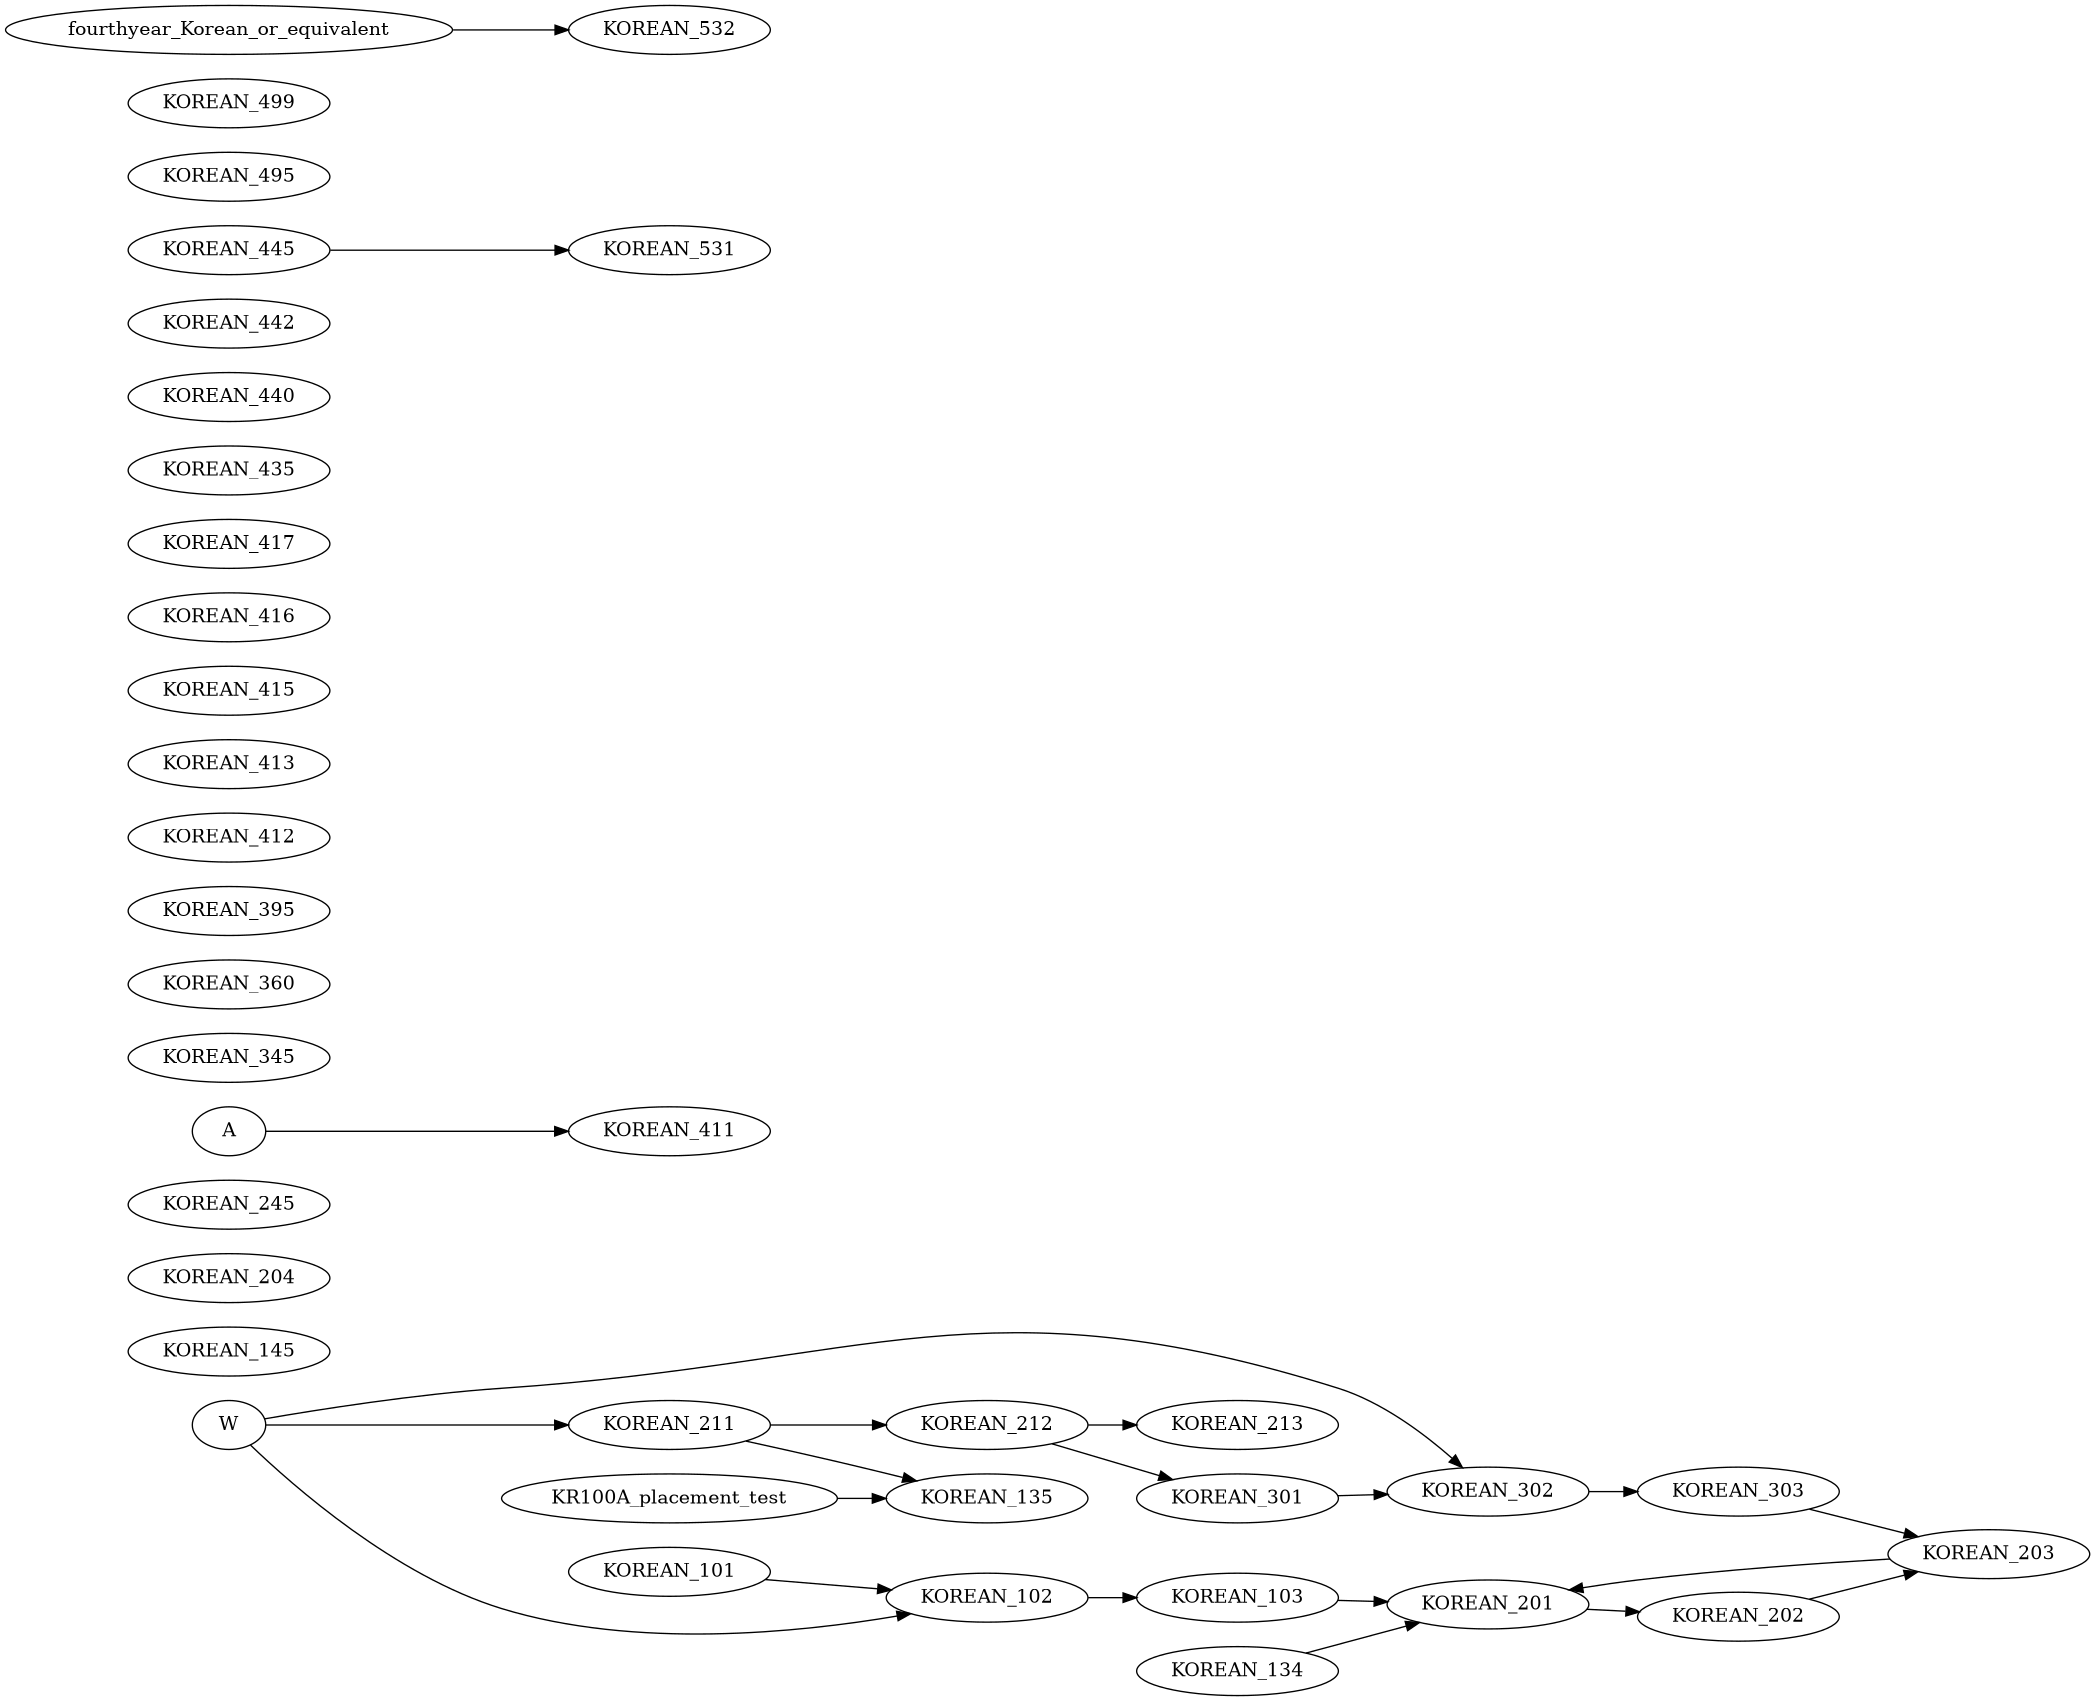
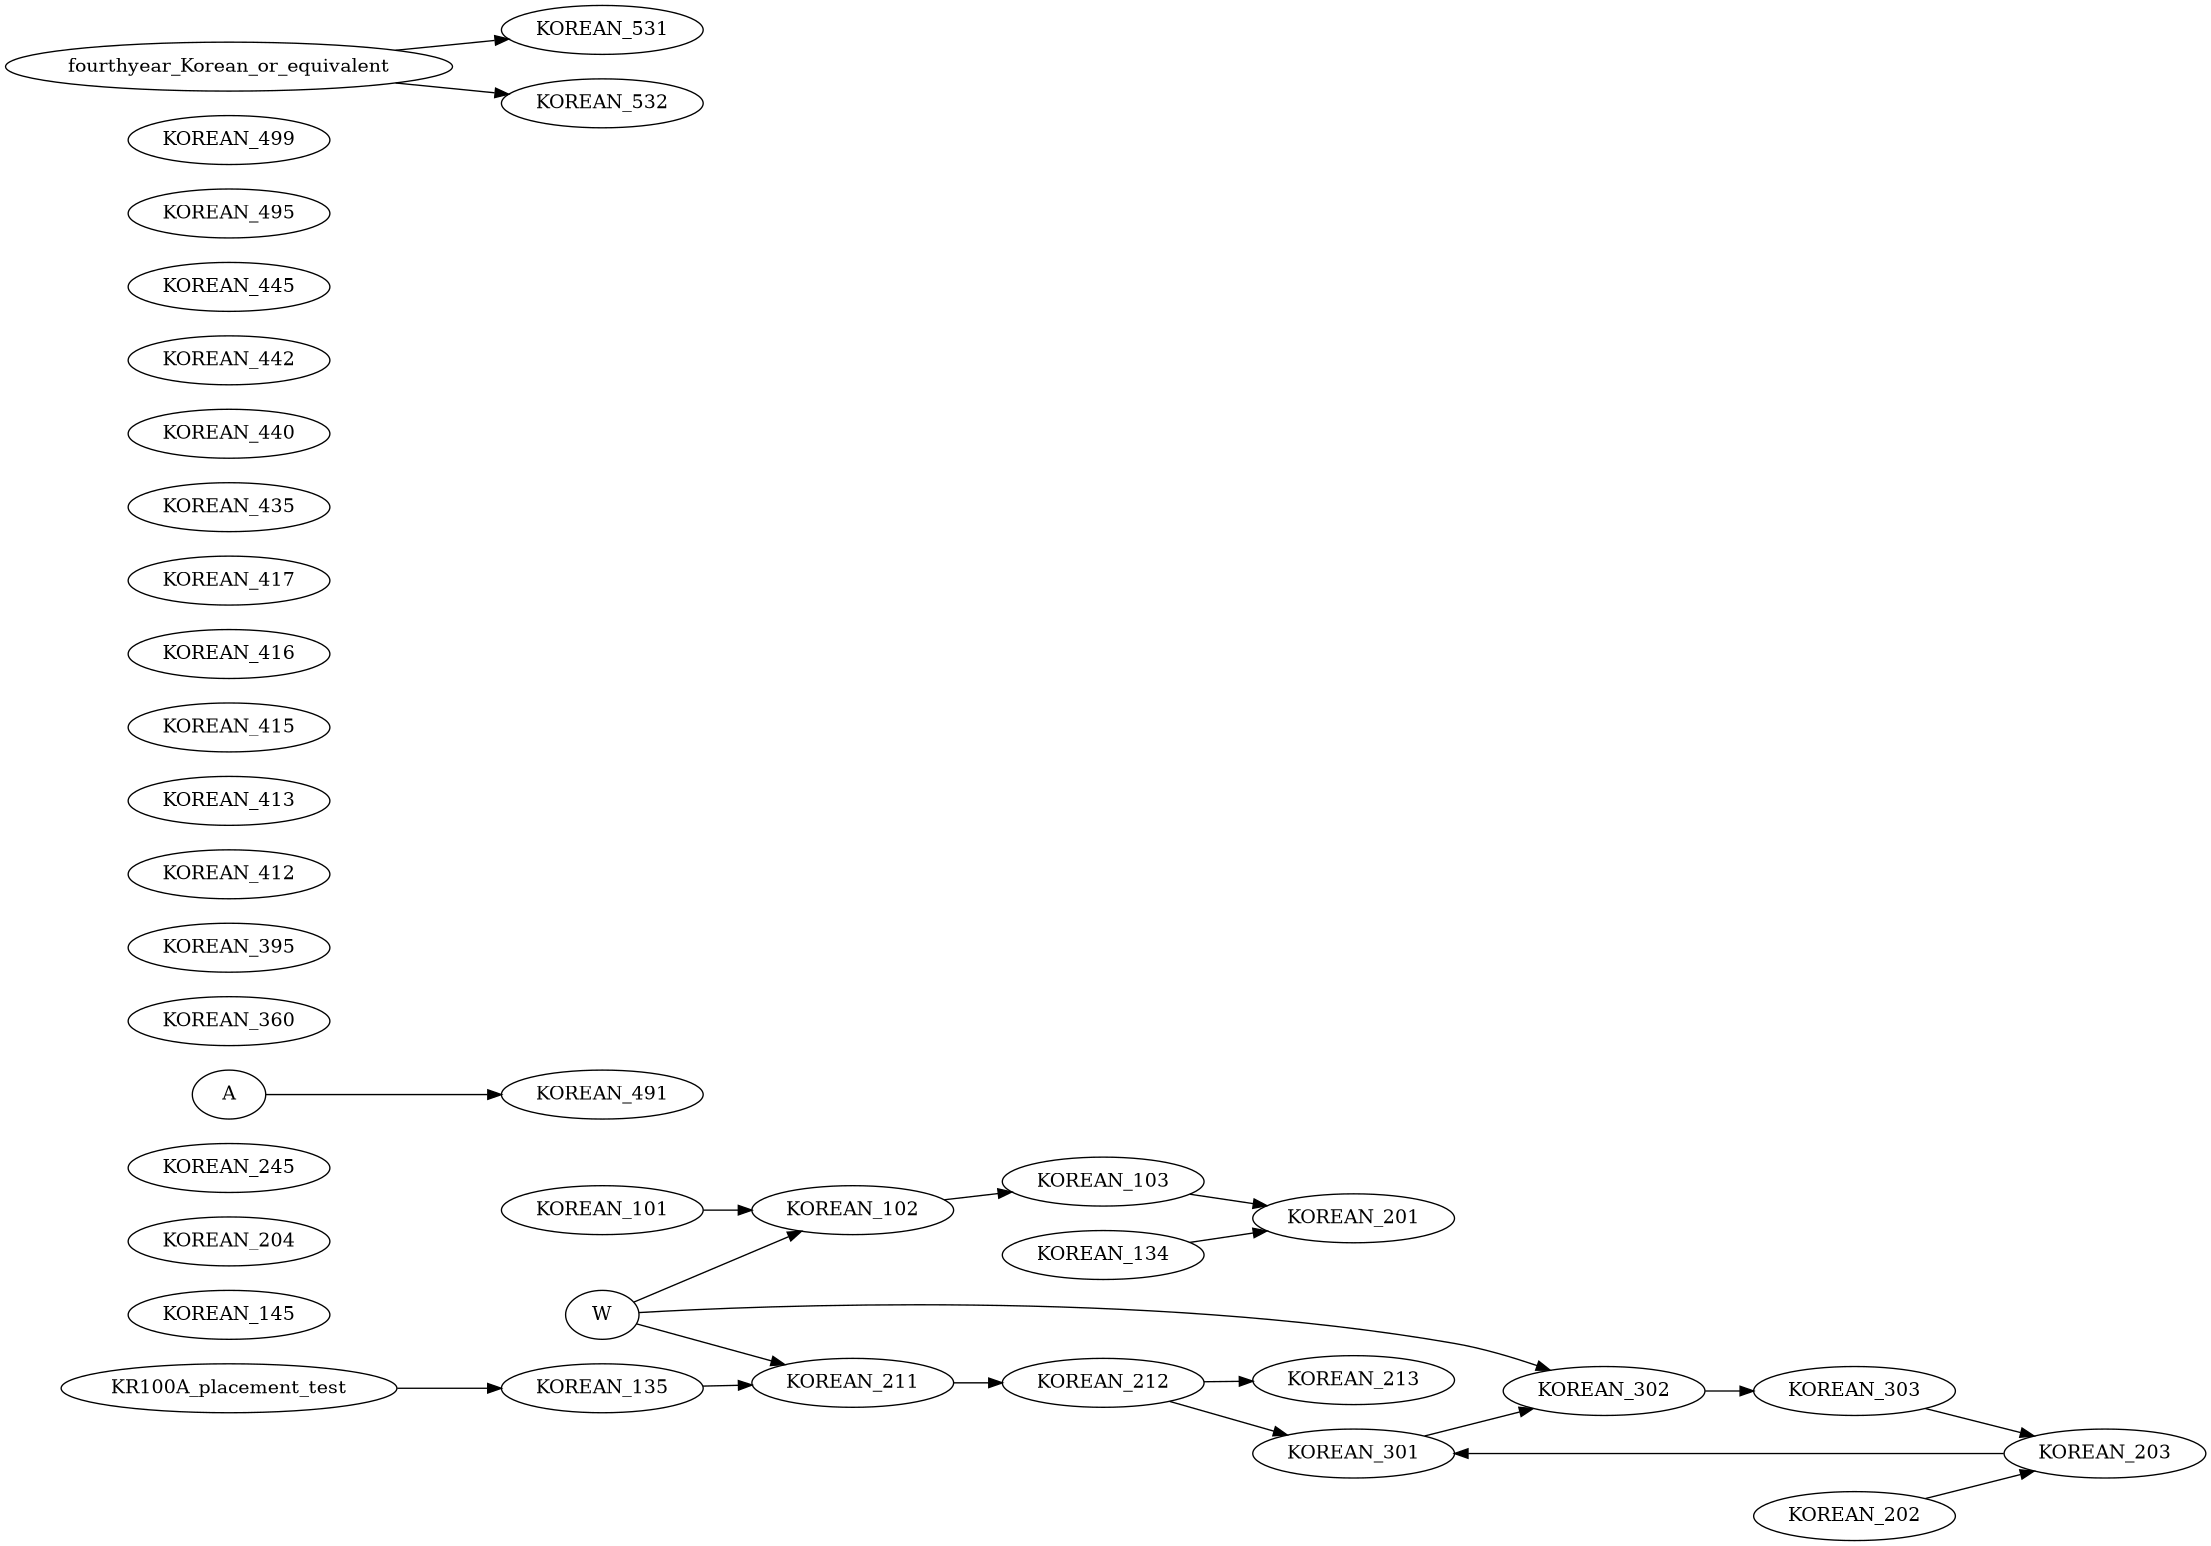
(443, 250) -> (445, 45)
(229, 1058) -> none
(669, 1131) -> (602, 1095)
(824, 1459) -> (721, 1386)
(1736, 1570) -> (1736, 1454)
(1606, 1610) -> none
